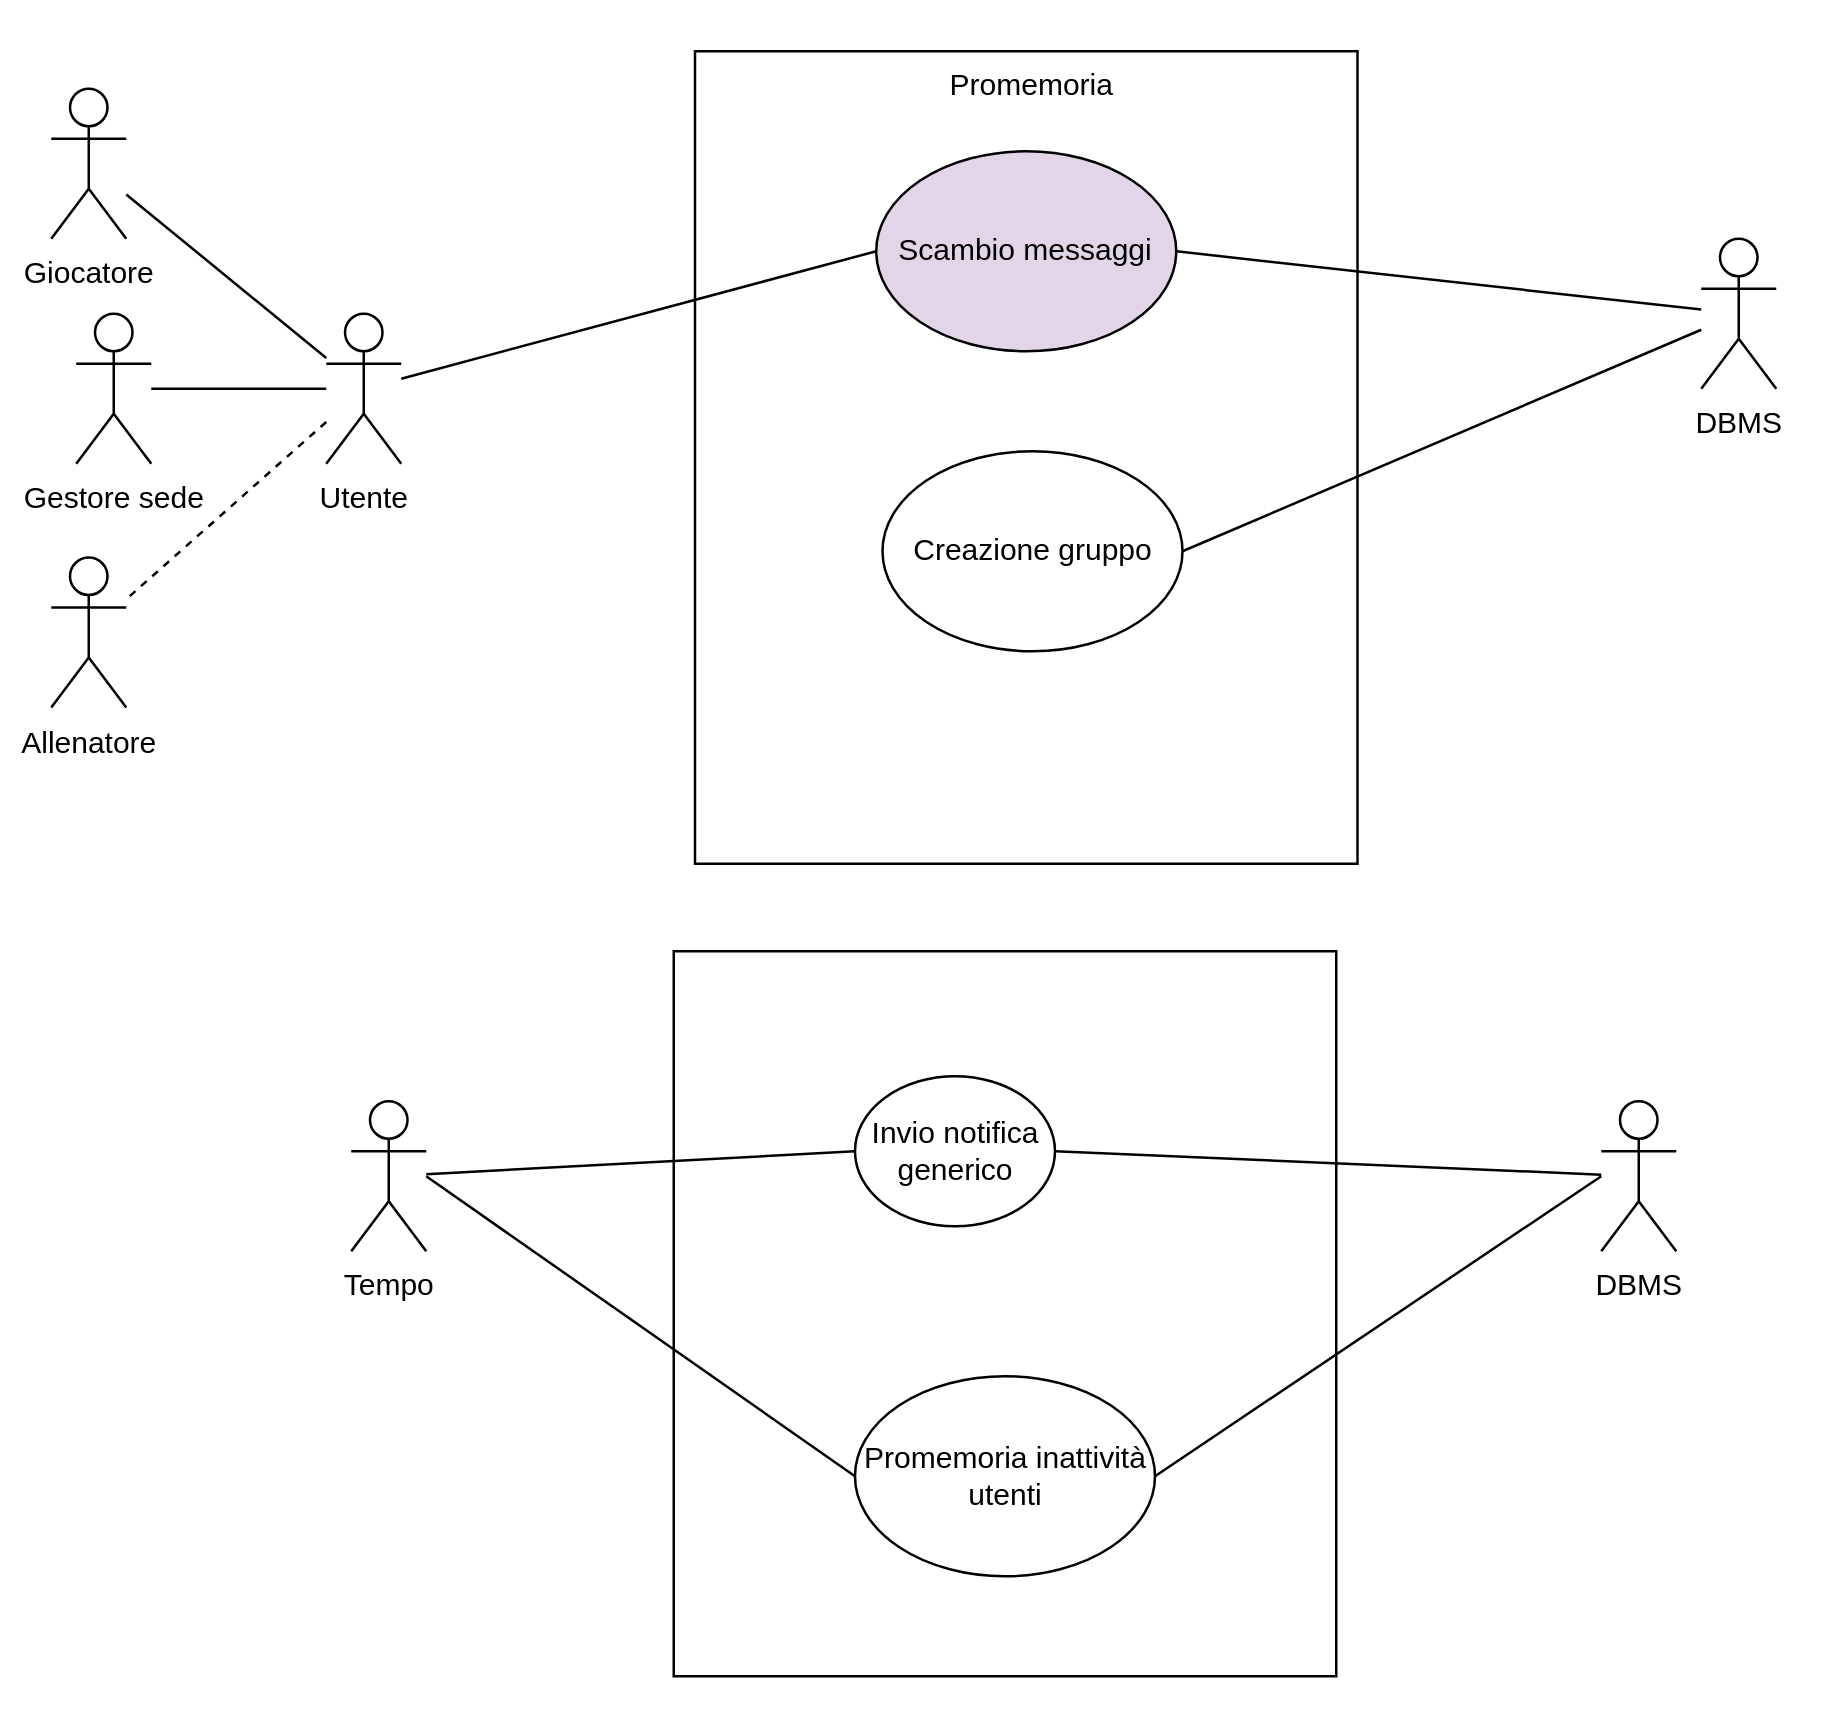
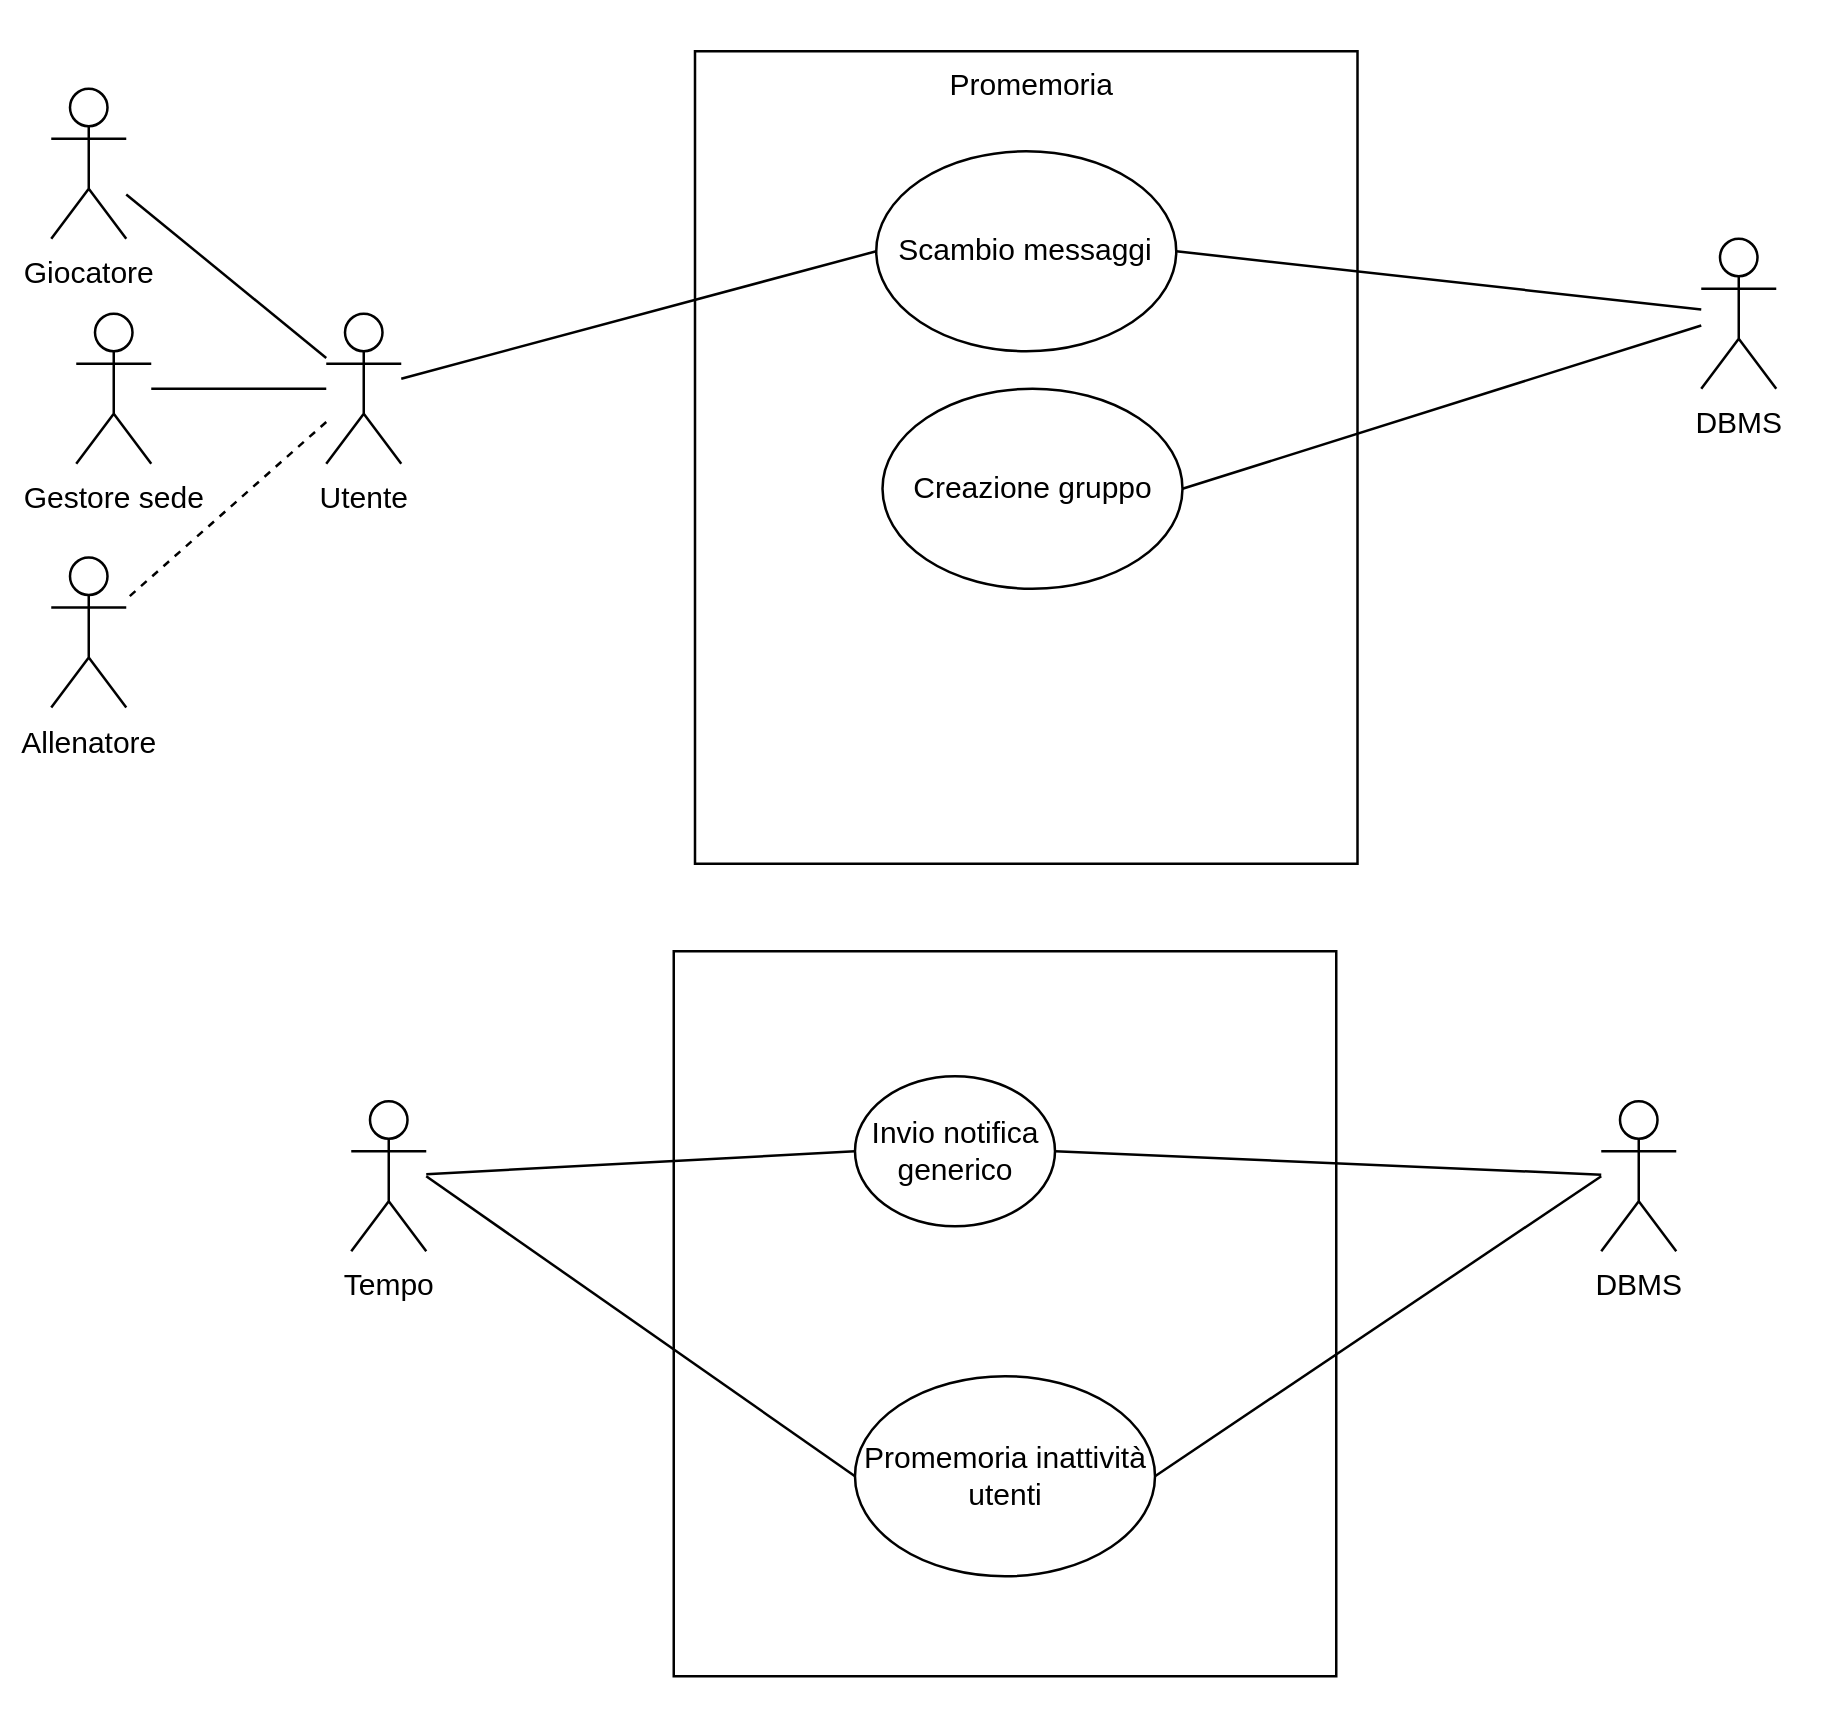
(1026, 251) -> (1026, 251)
(1033, 551) -> (1033, 489)
